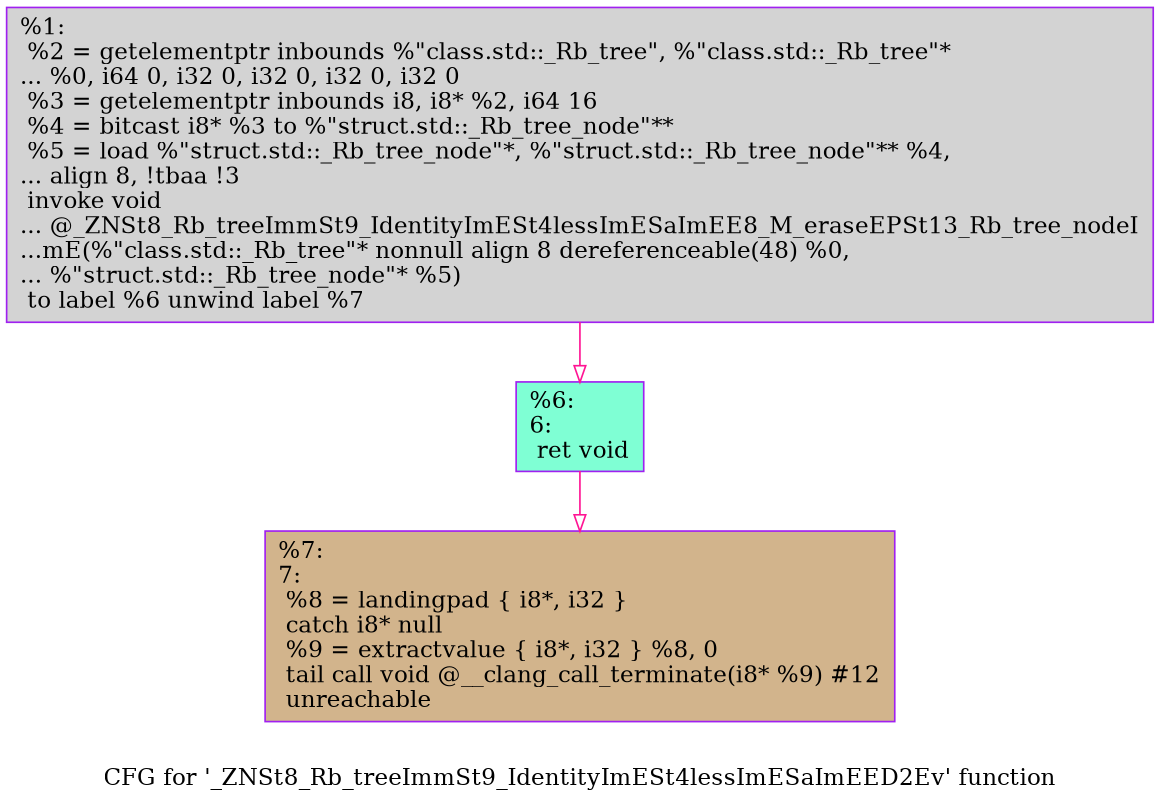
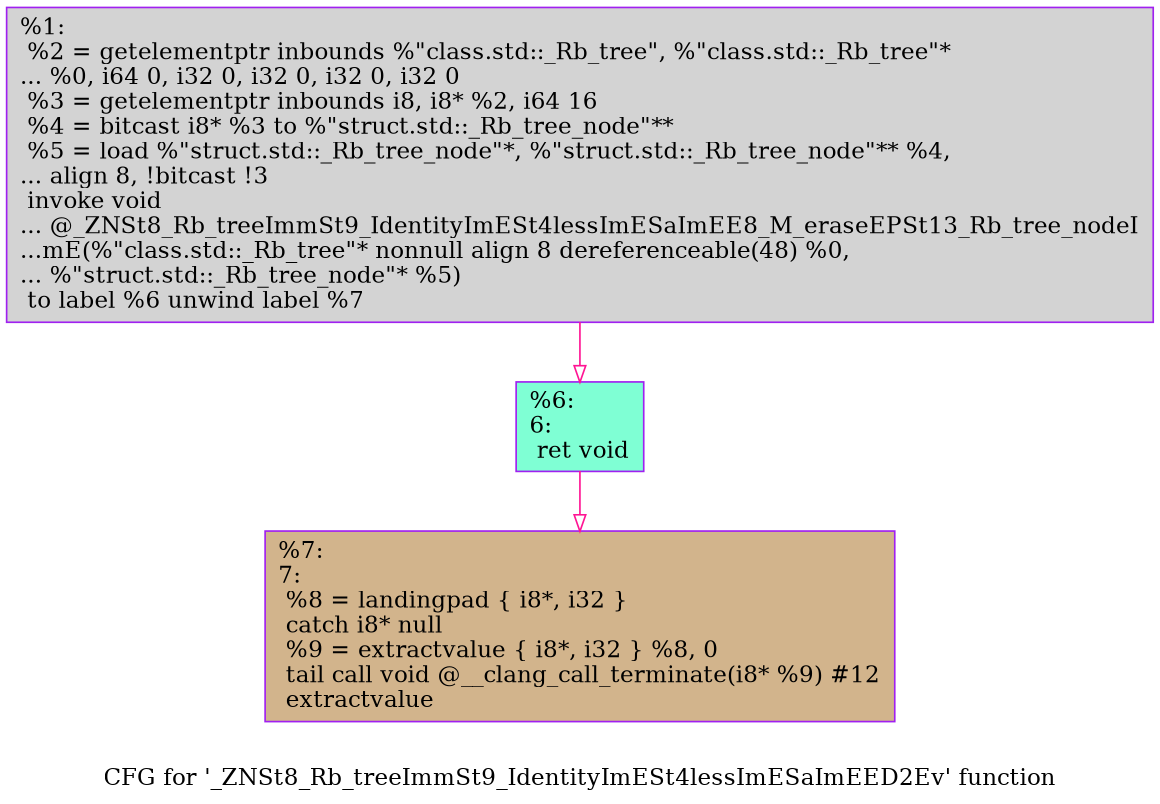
(130, 176) -> (145, 176)
(355, 700) -> (356, 700)
